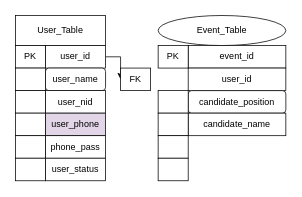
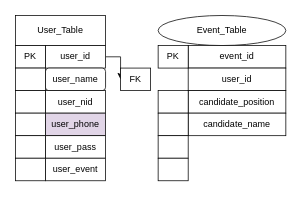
(237, 102) -> (237, 102)
(75, 147) -> (75, 147)
(75, 169) -> (75, 169)
